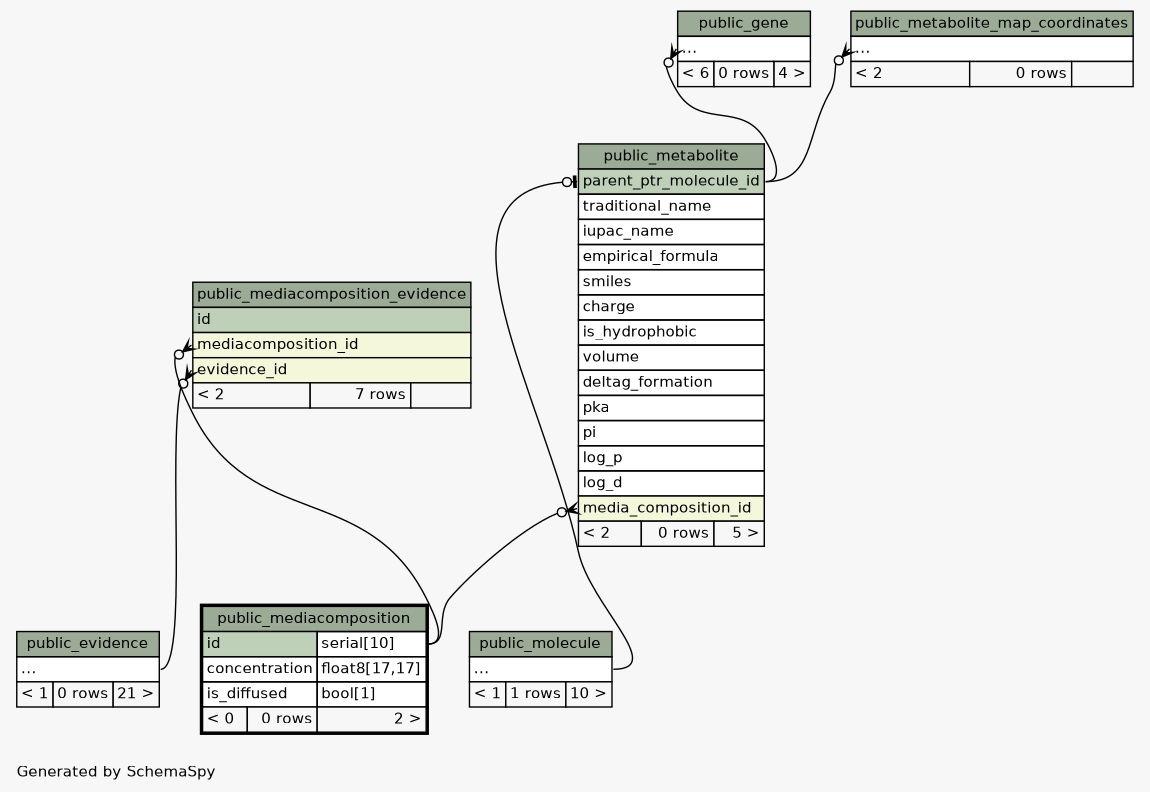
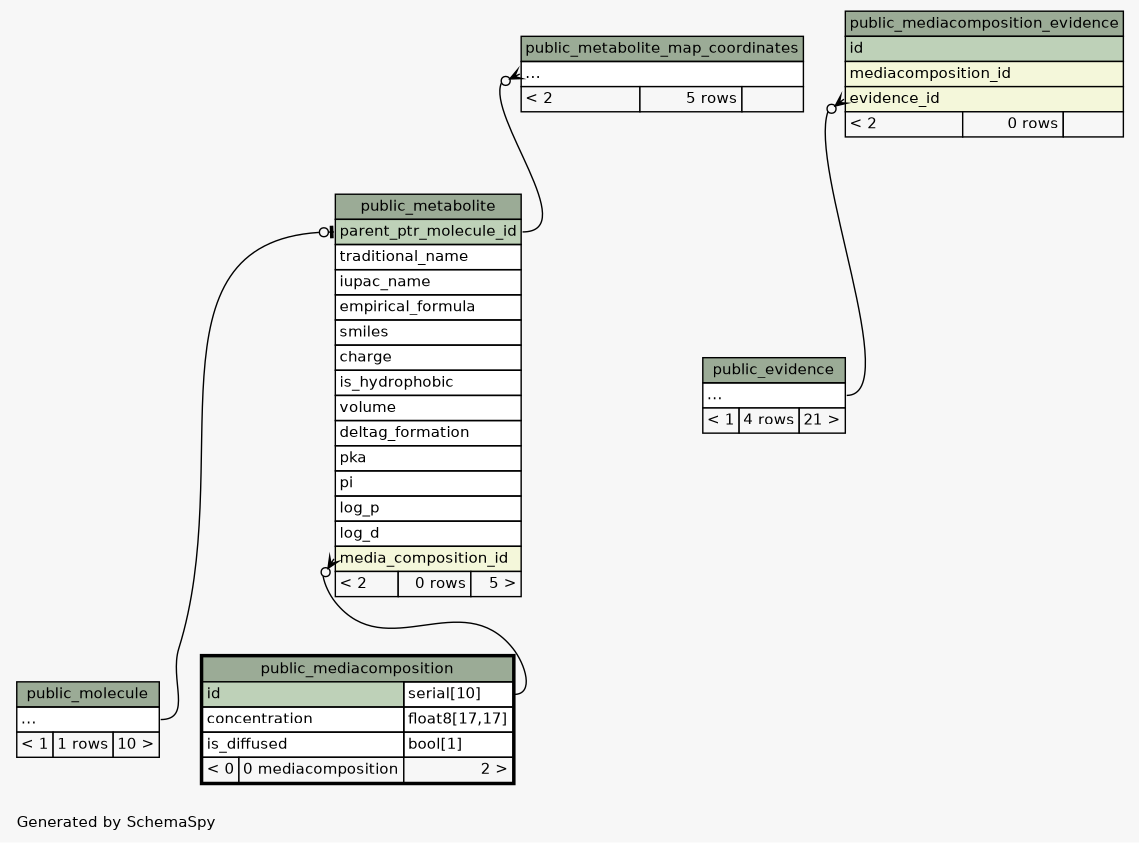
(743, 49) -> none
(1042, 73) -> (712, 99)
(381, 395) -> (1033, 124)
(307, 505) -> none
(83, 694) -> (769, 420)
(287, 719) -> (321, 769)
